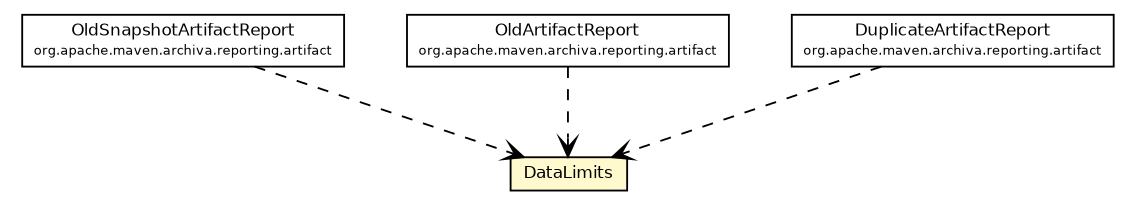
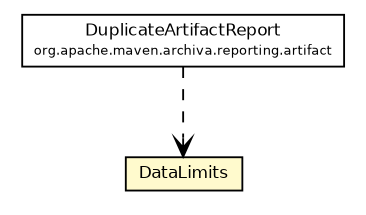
(183, 41) -> none
(568, 41) -> none
